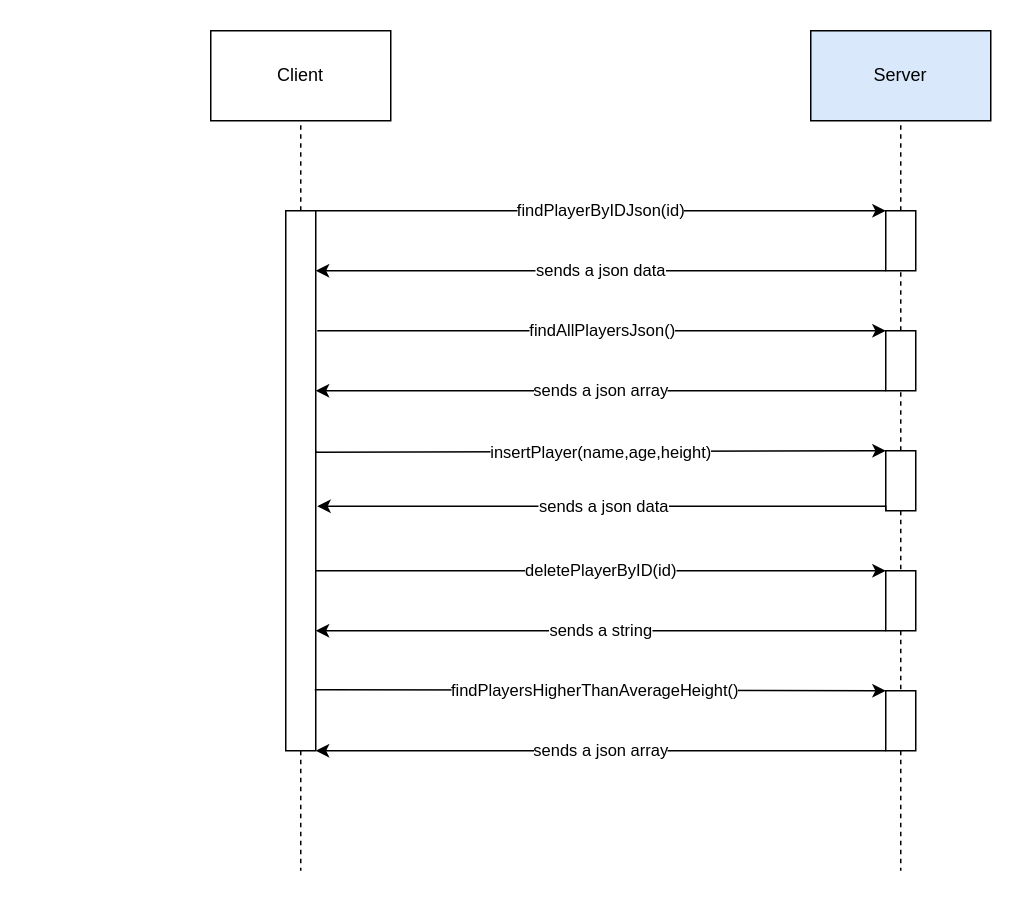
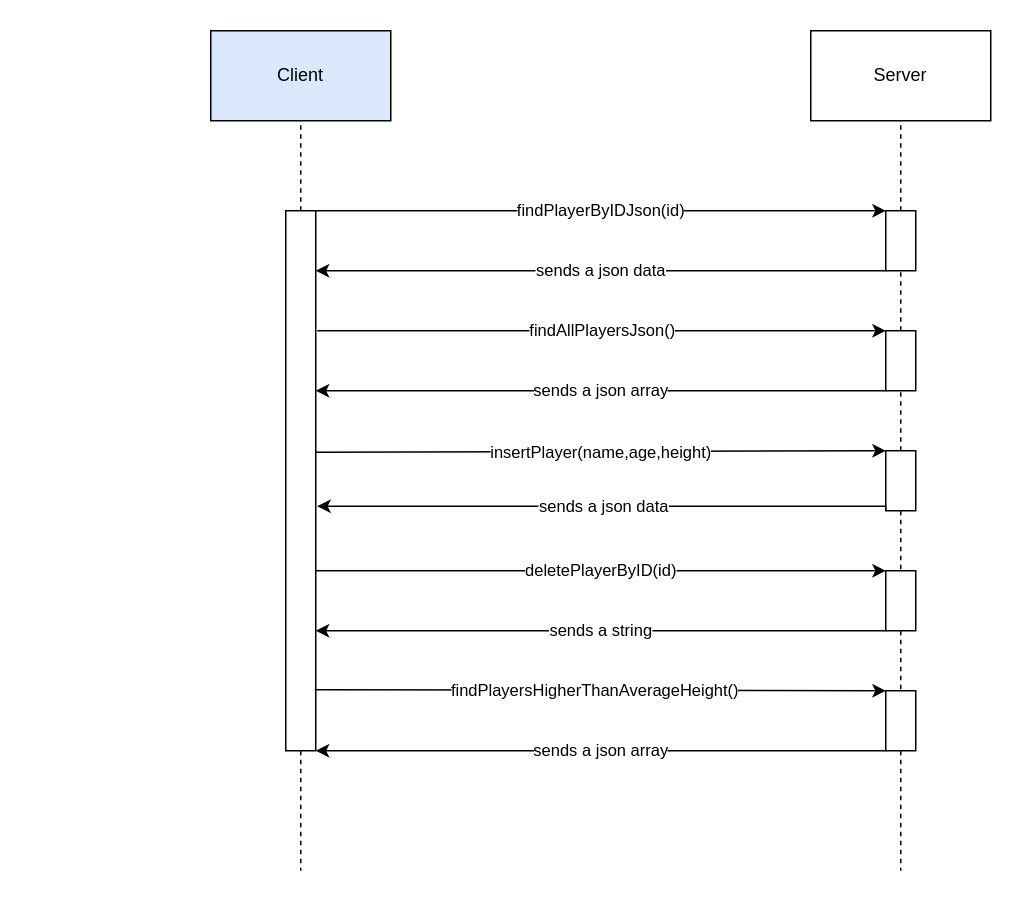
(301, 76) -> (301, 76)
(901, 76) -> (901, 76)
